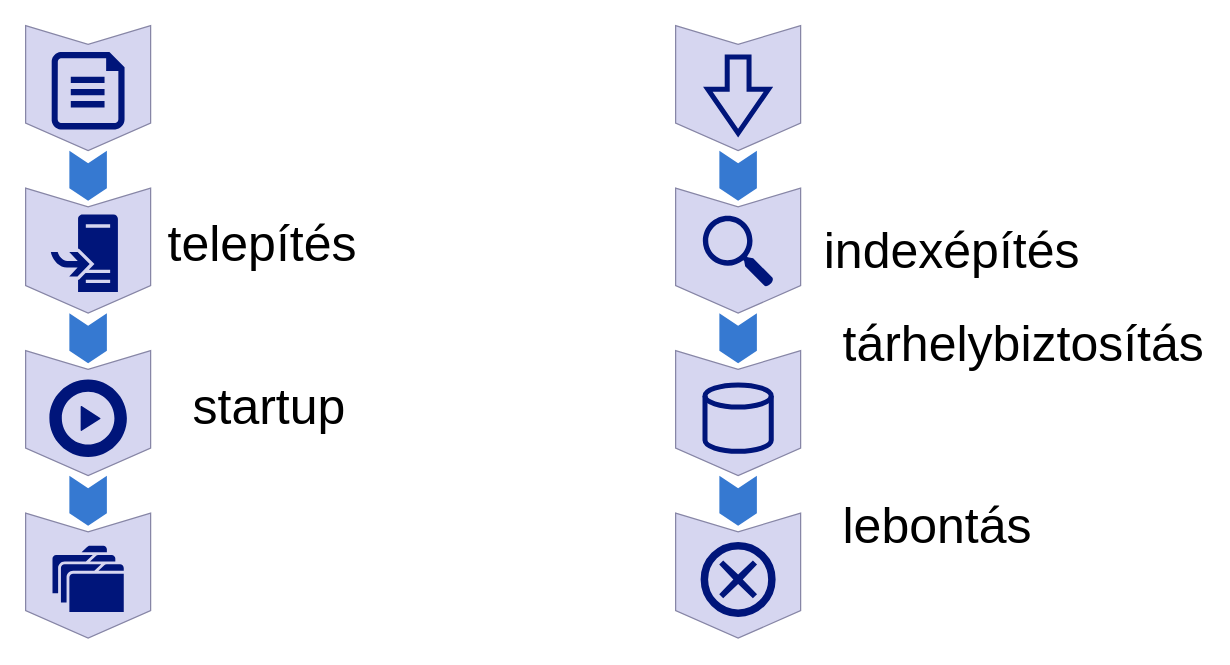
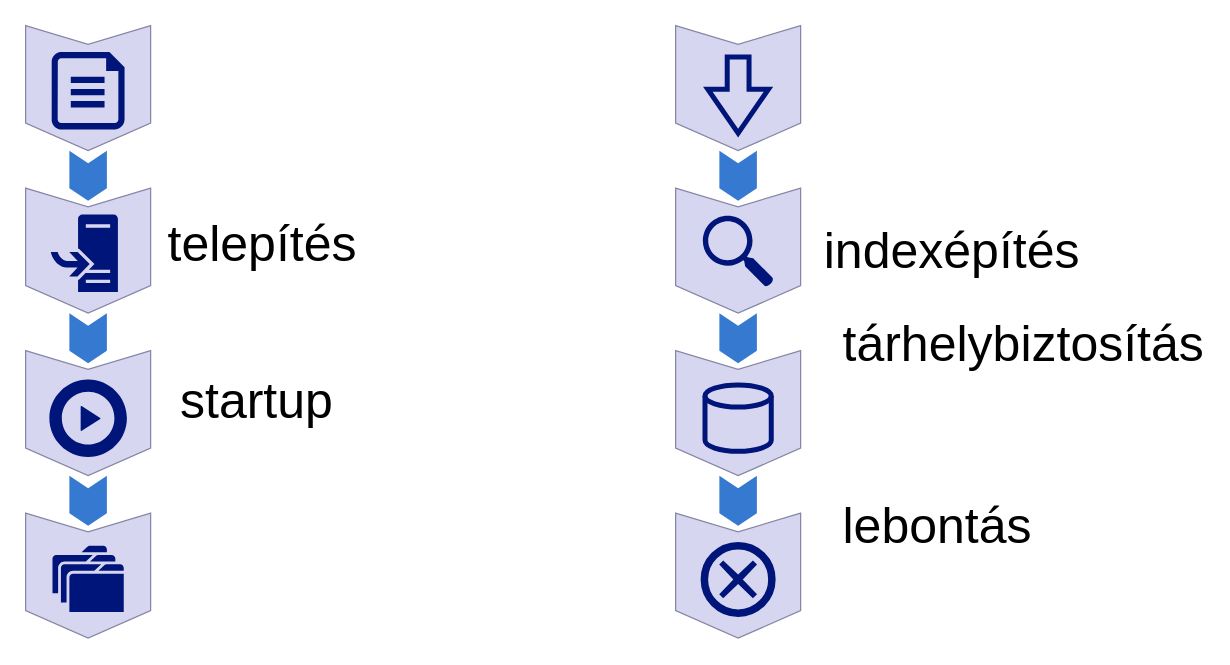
(372, 405) -> (359, 399)
